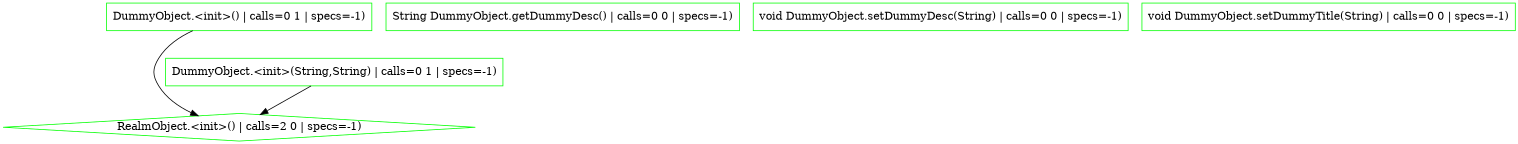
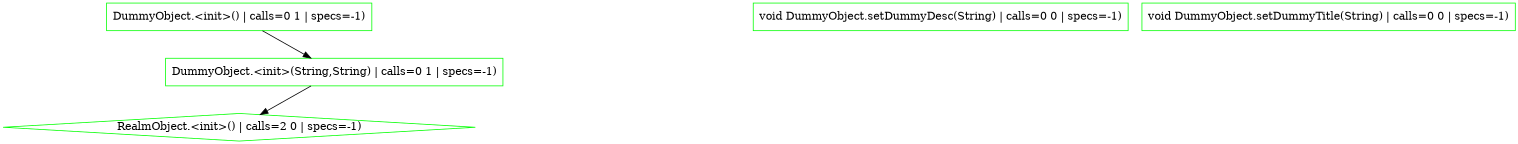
(563, 17) -> none
(154, 71) -> (283, 43)
